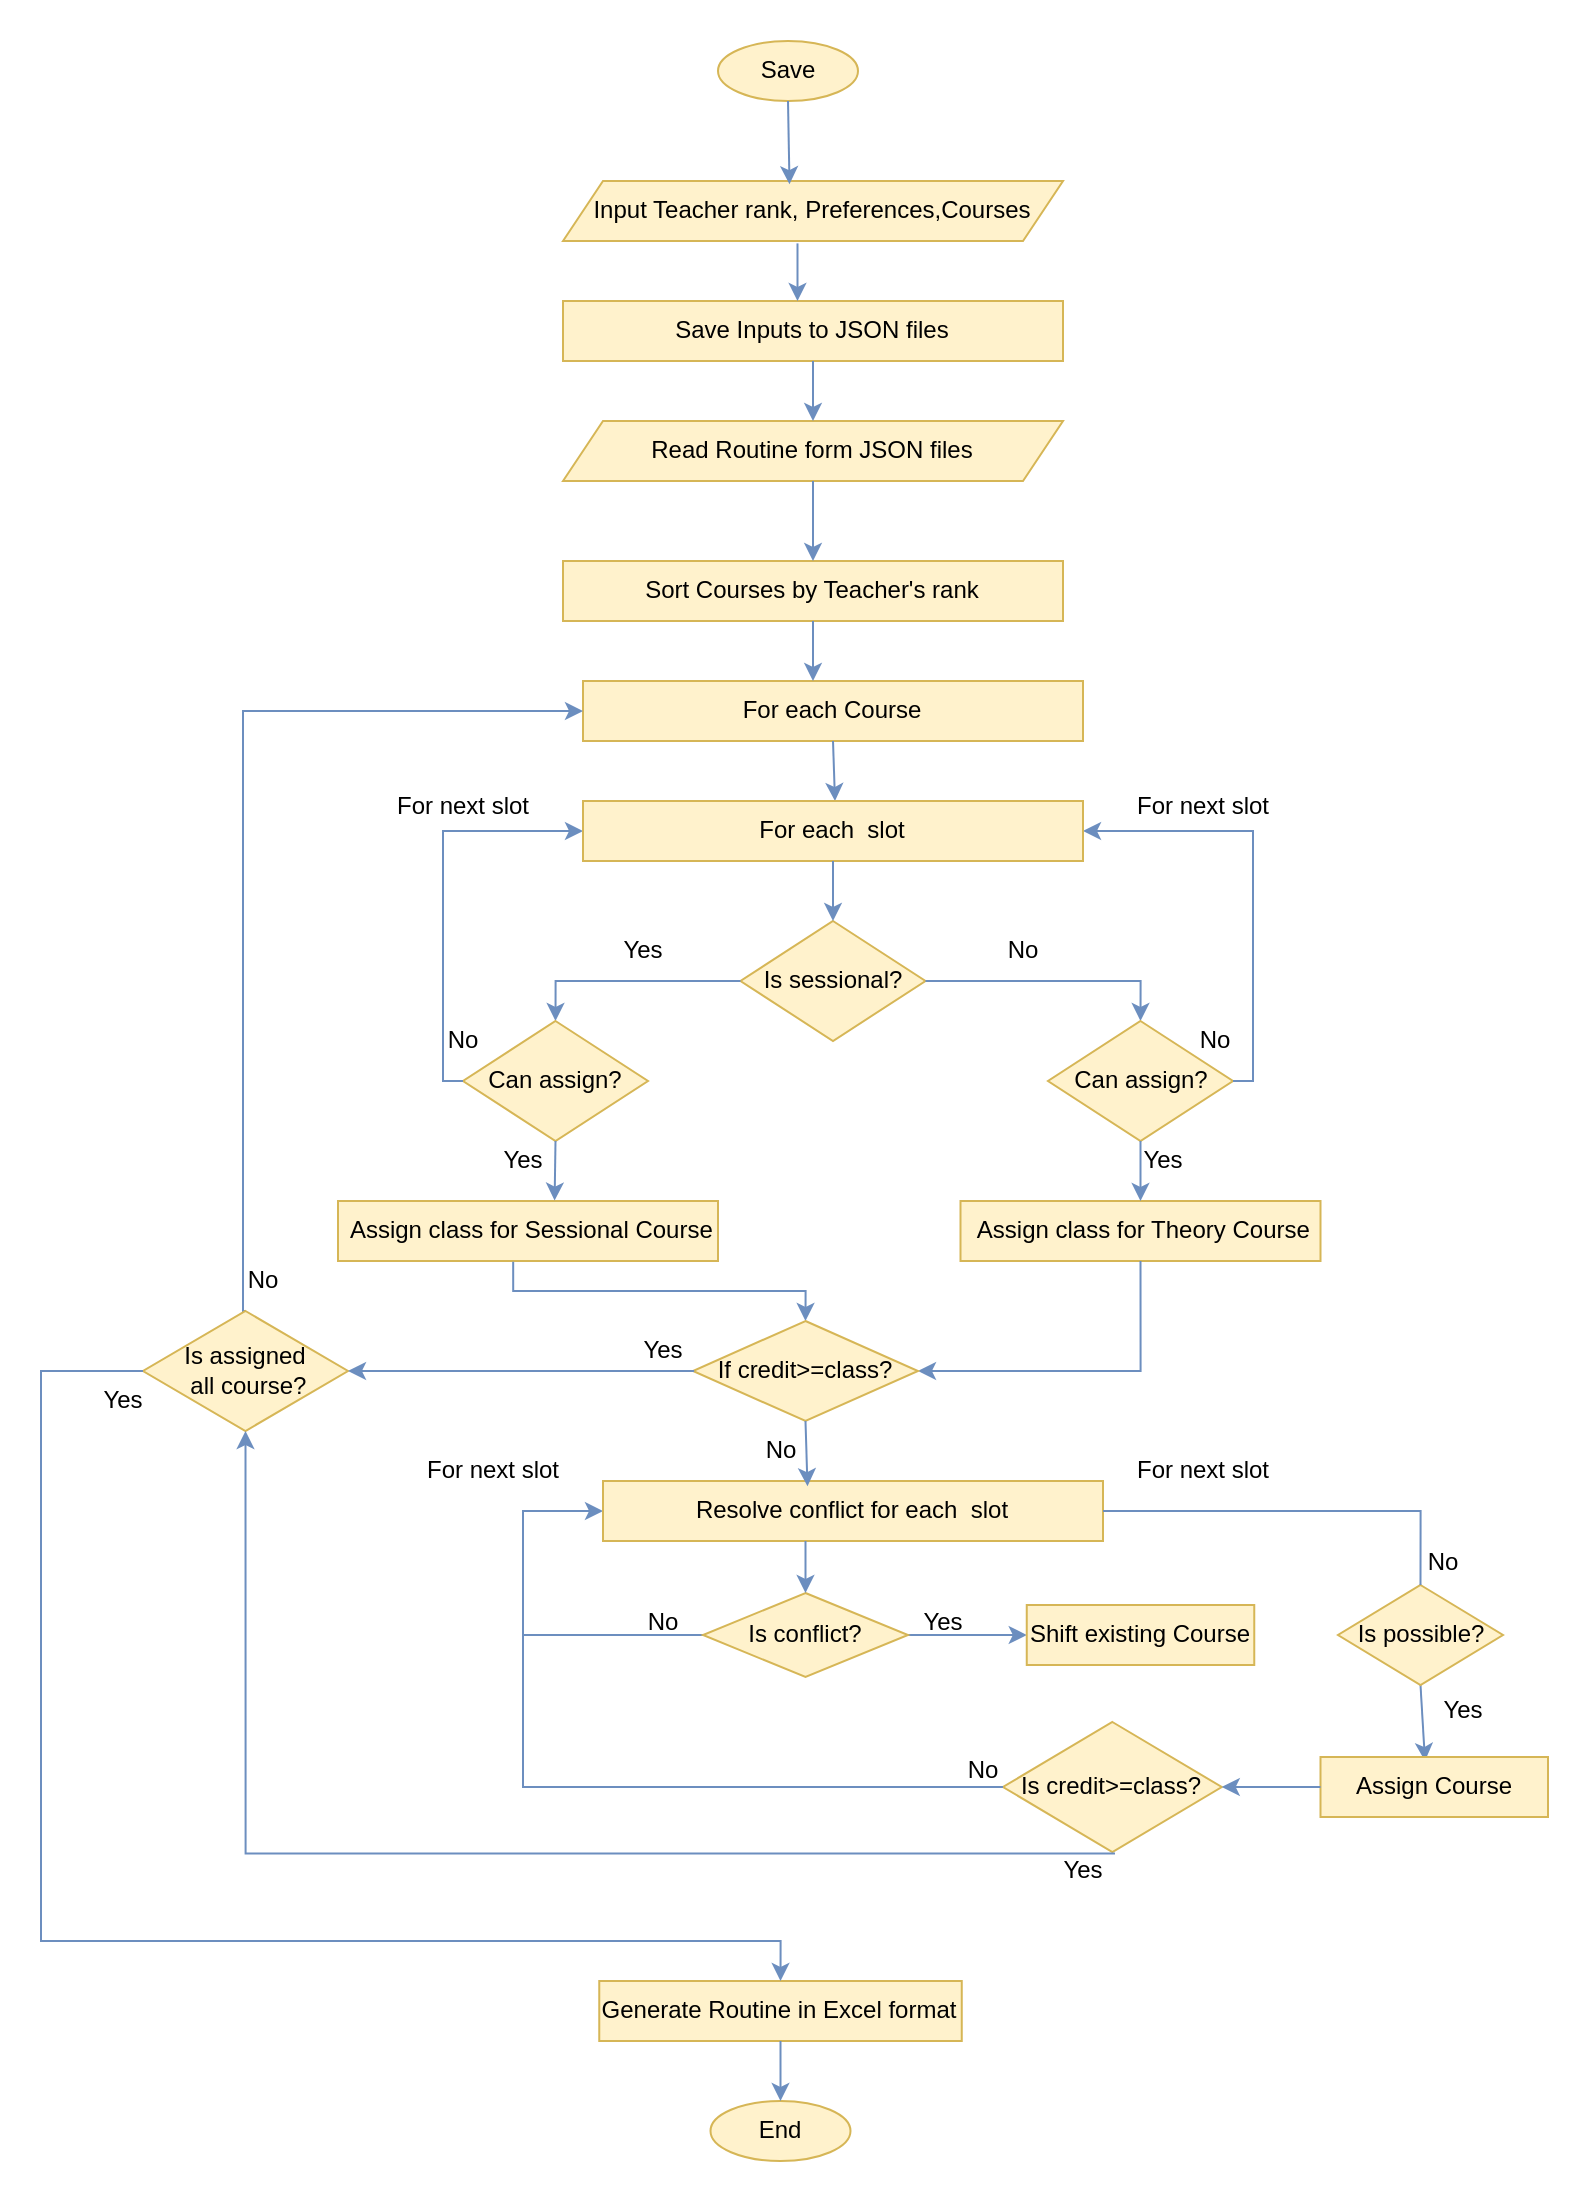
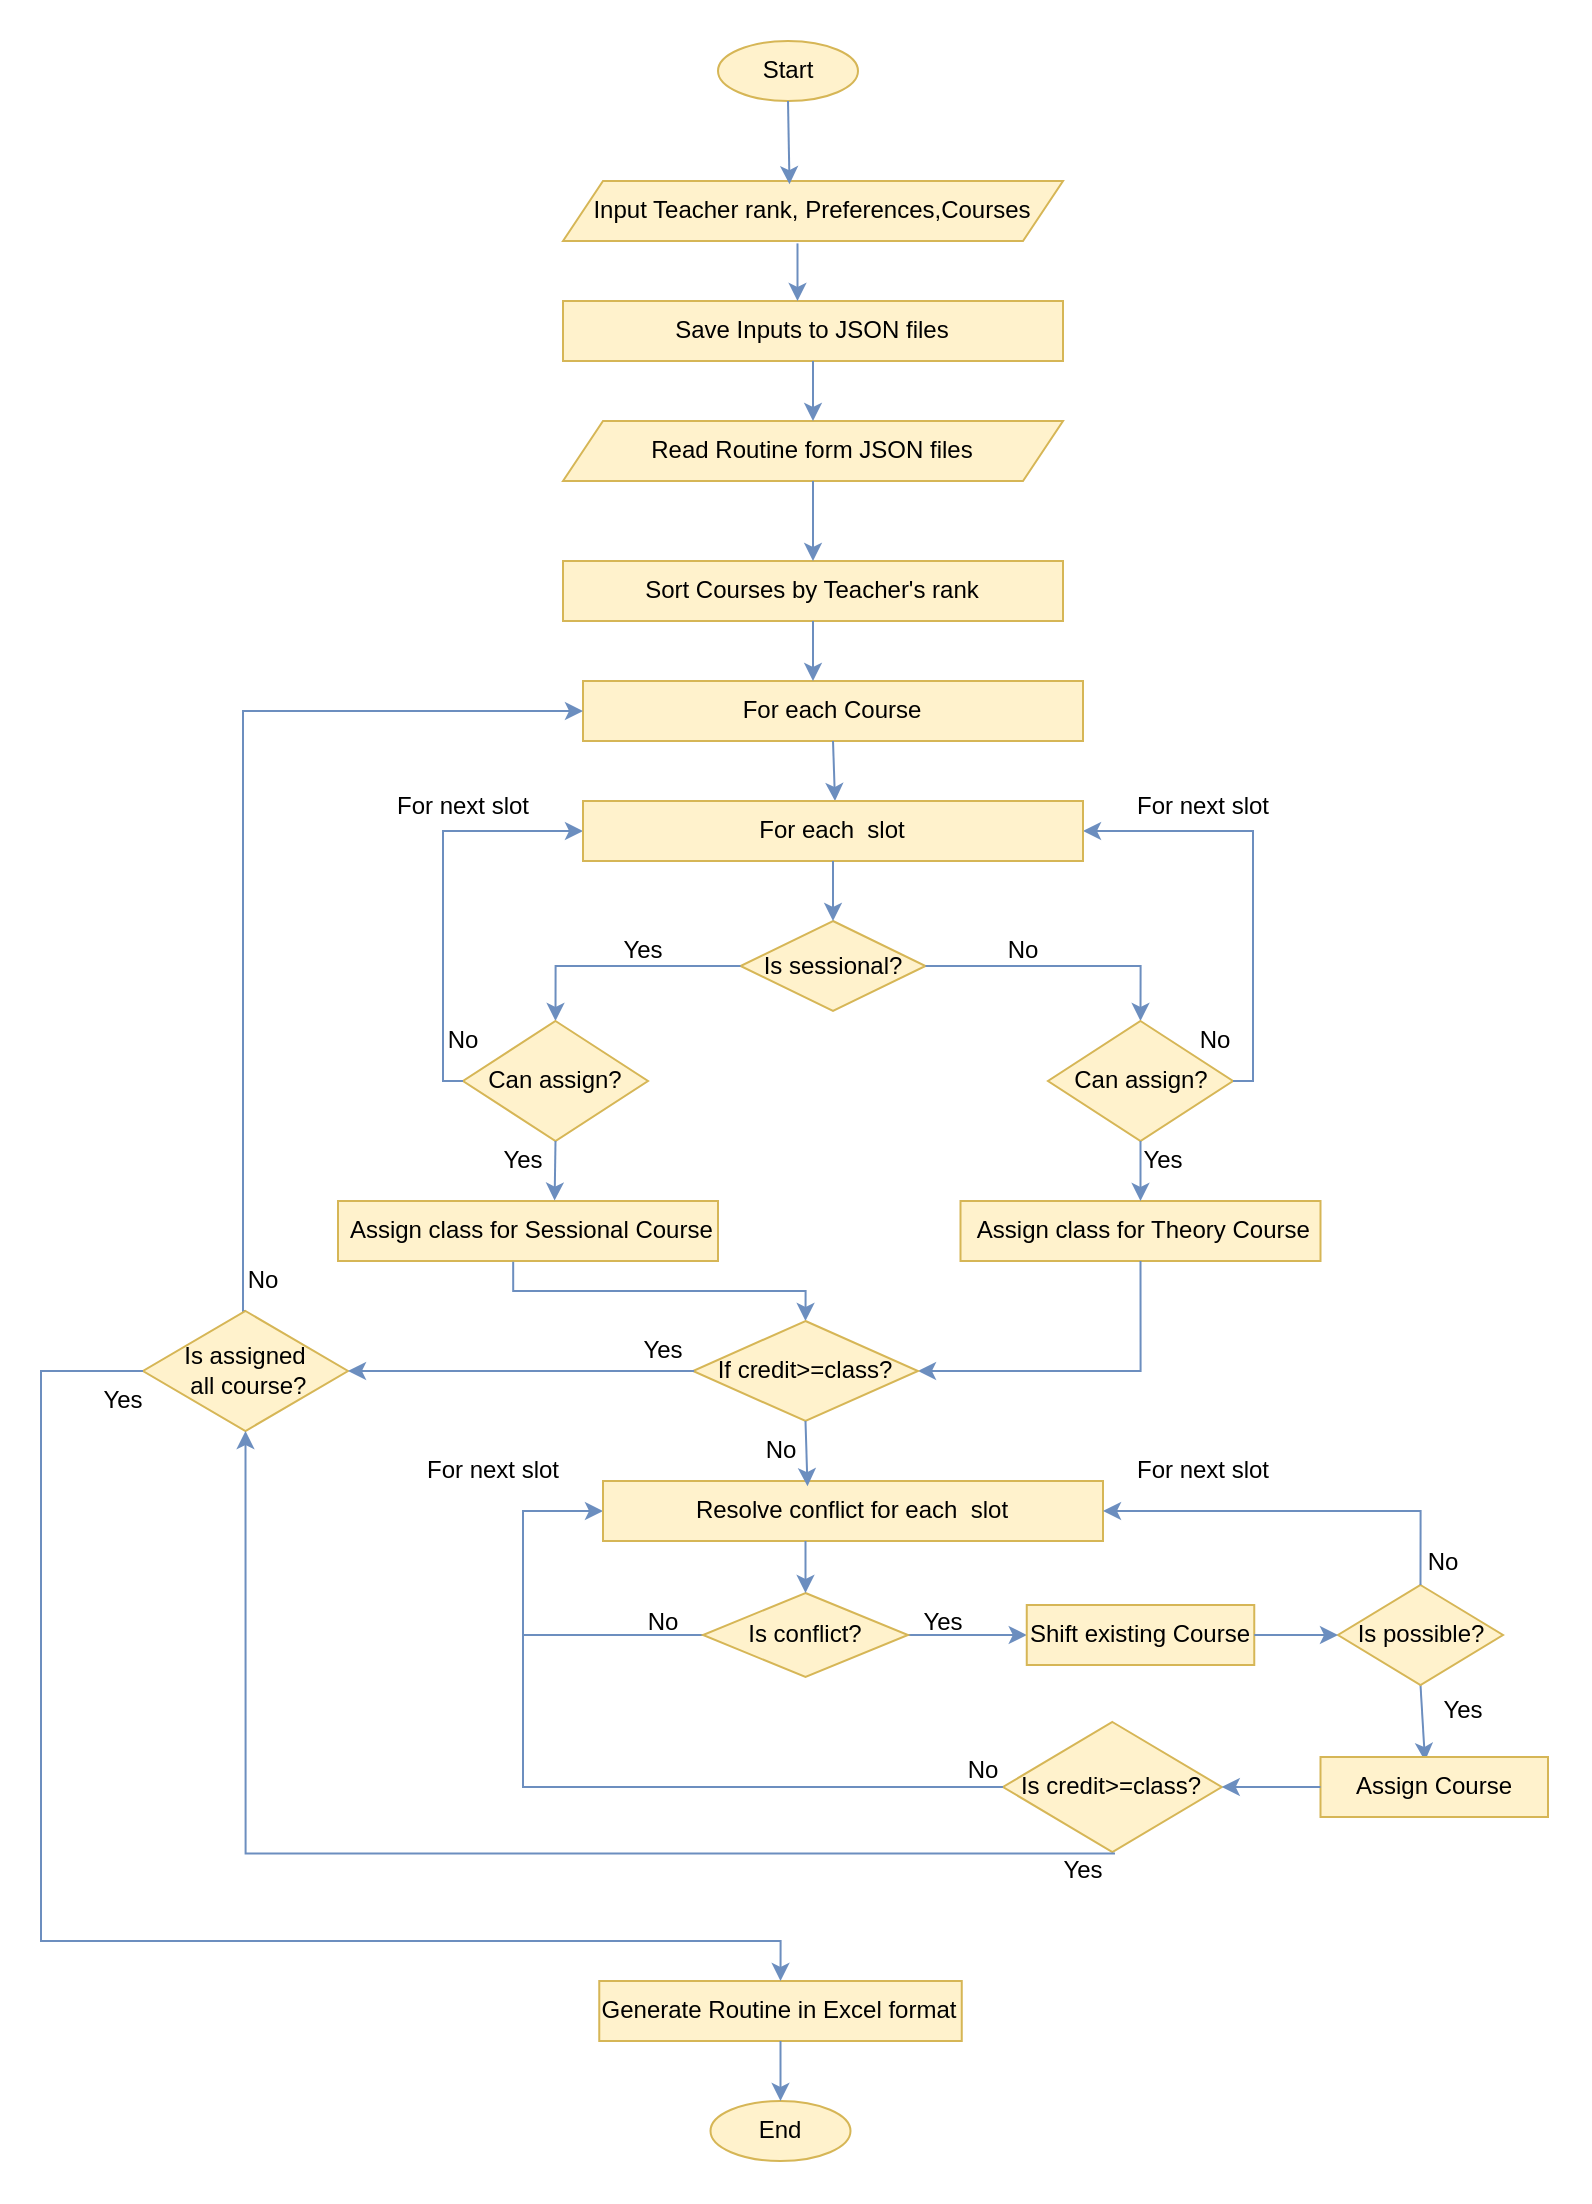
(789, 71) -> (789, 71)
(833, 981) -> (833, 966)
(1111, 1511) -> (1118, 1511)
none -> (1289, 1635)
